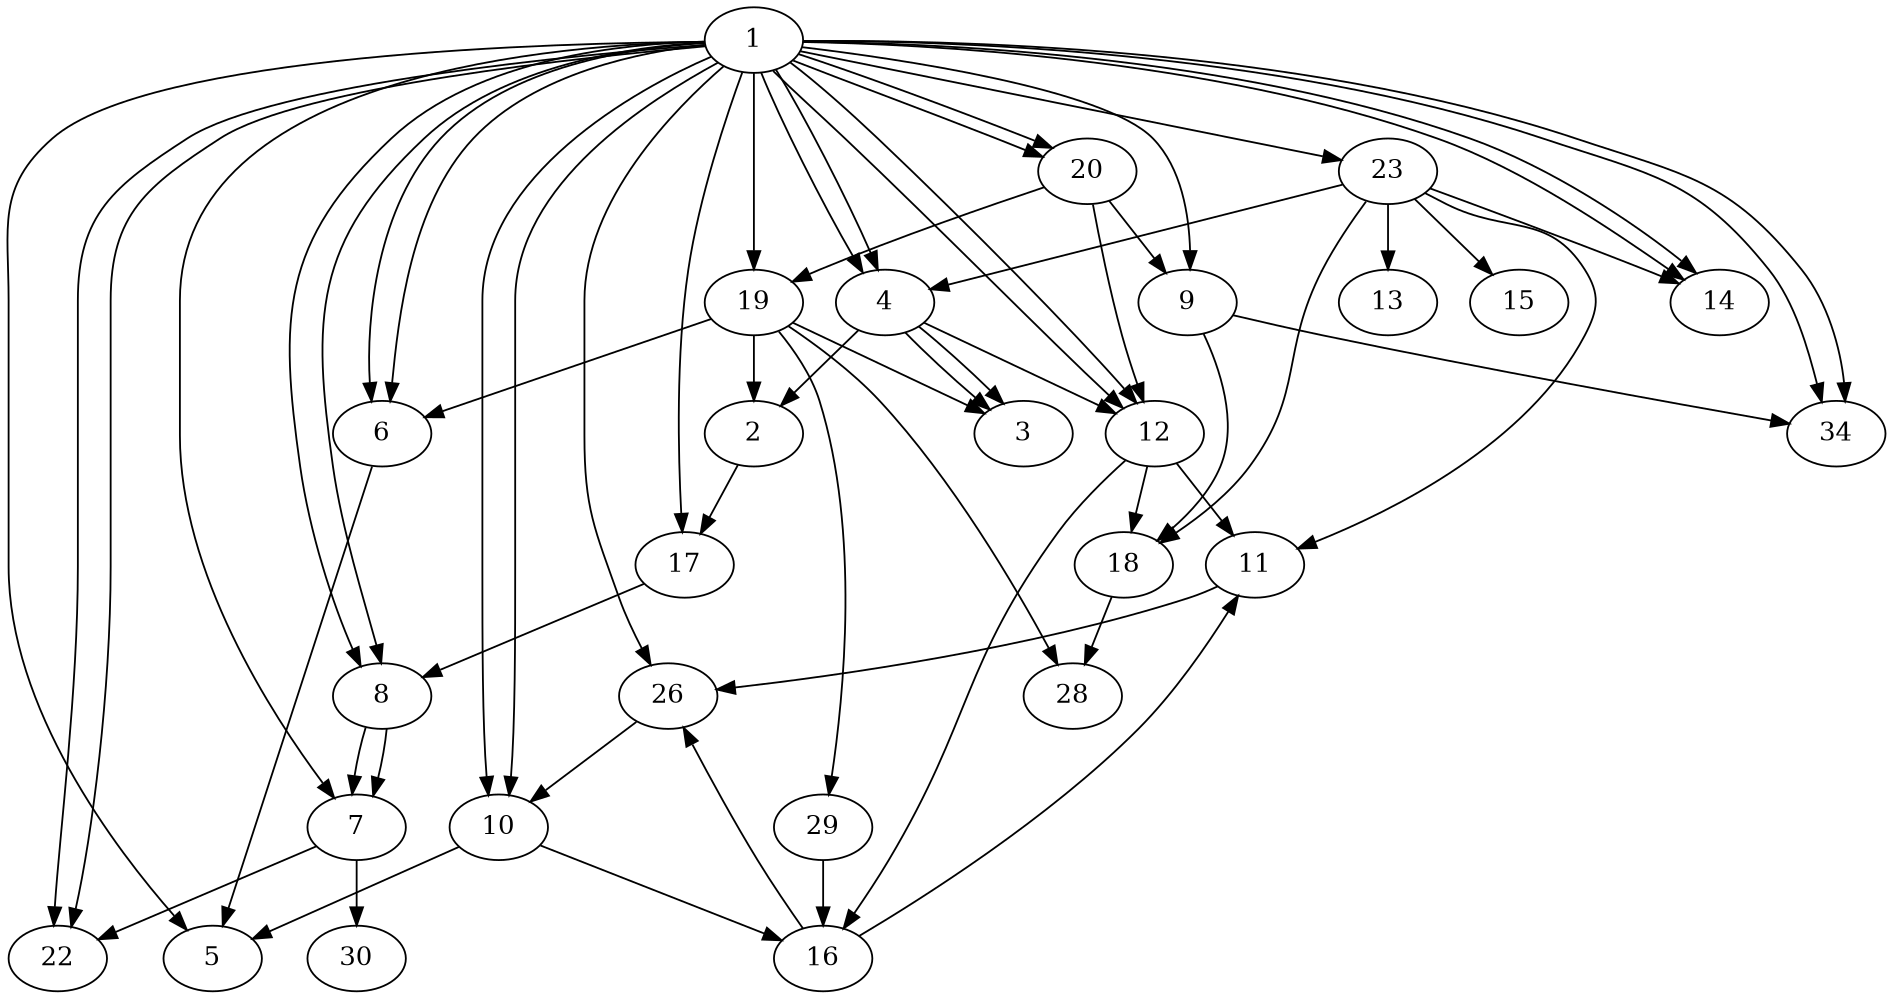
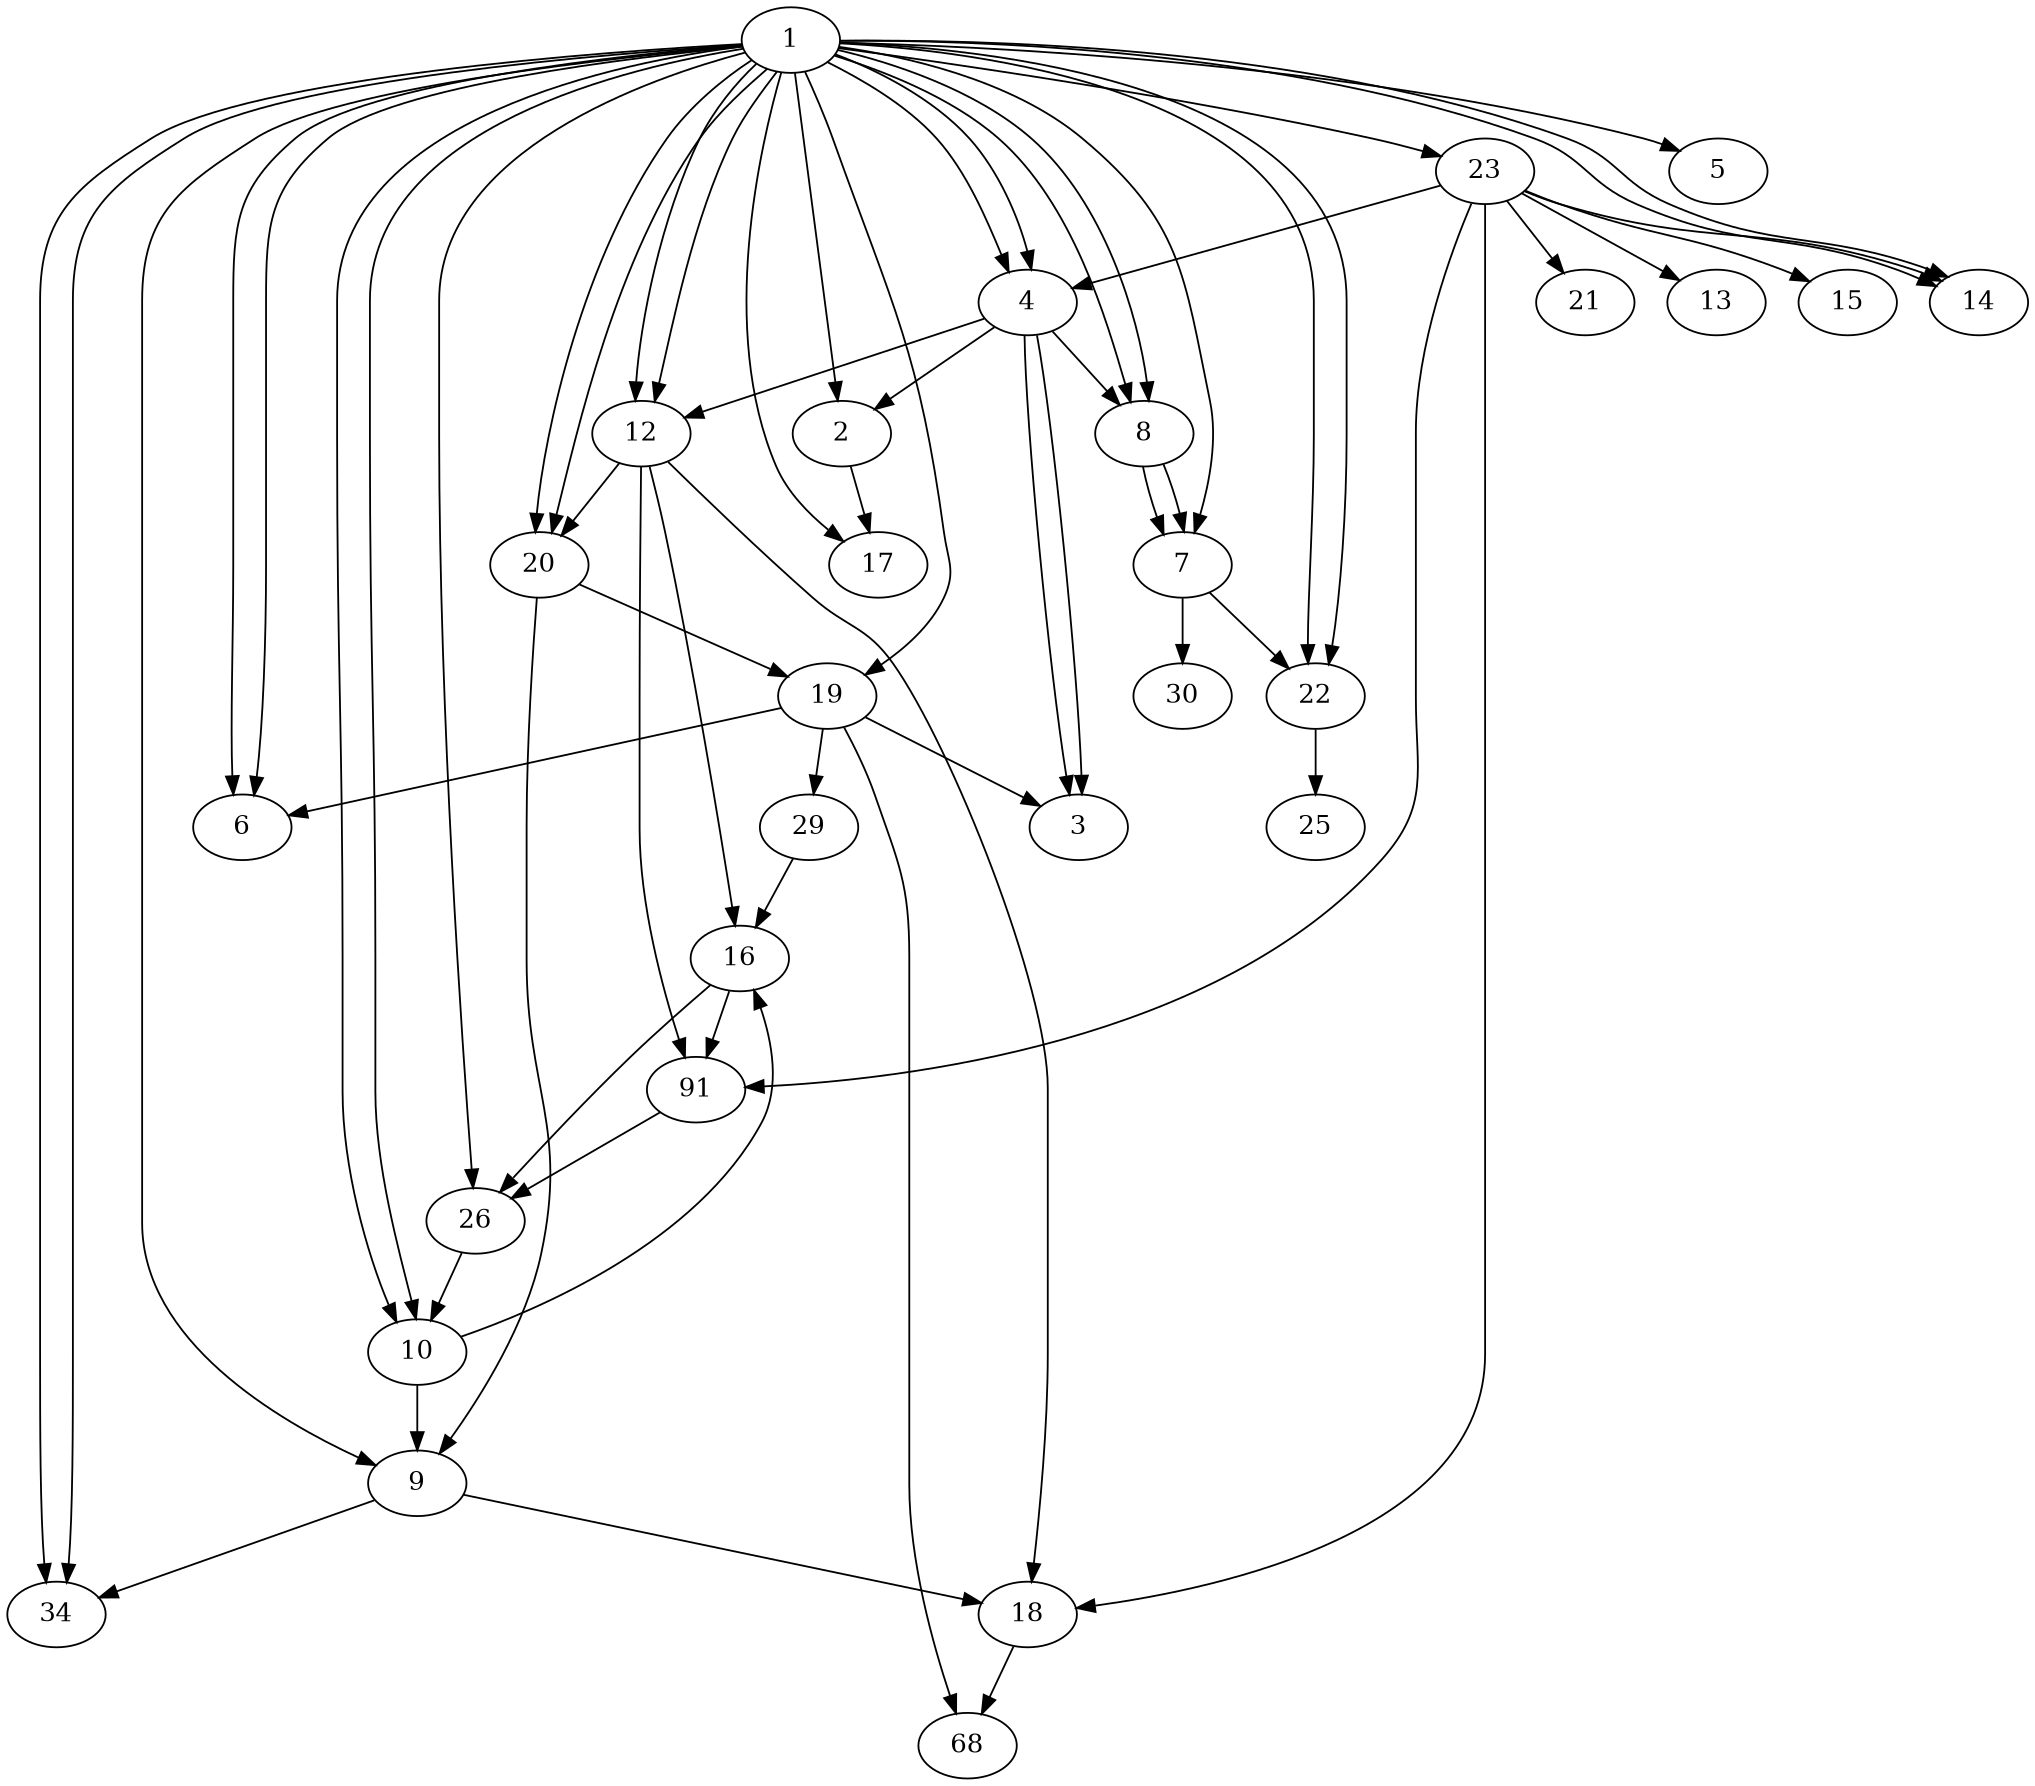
(1112, 295) -> (596, 492)
none -> (1585, 302)
(754, 359) -> (815, 228)
(1255, 565) -> (696, 1090)
(542, 627) -> (1080, 361)
(300, 687) -> none
(1073, 696) -> (968, 1746)
none -> (1316, 827)
(369, 887) -> (417, 1409)
